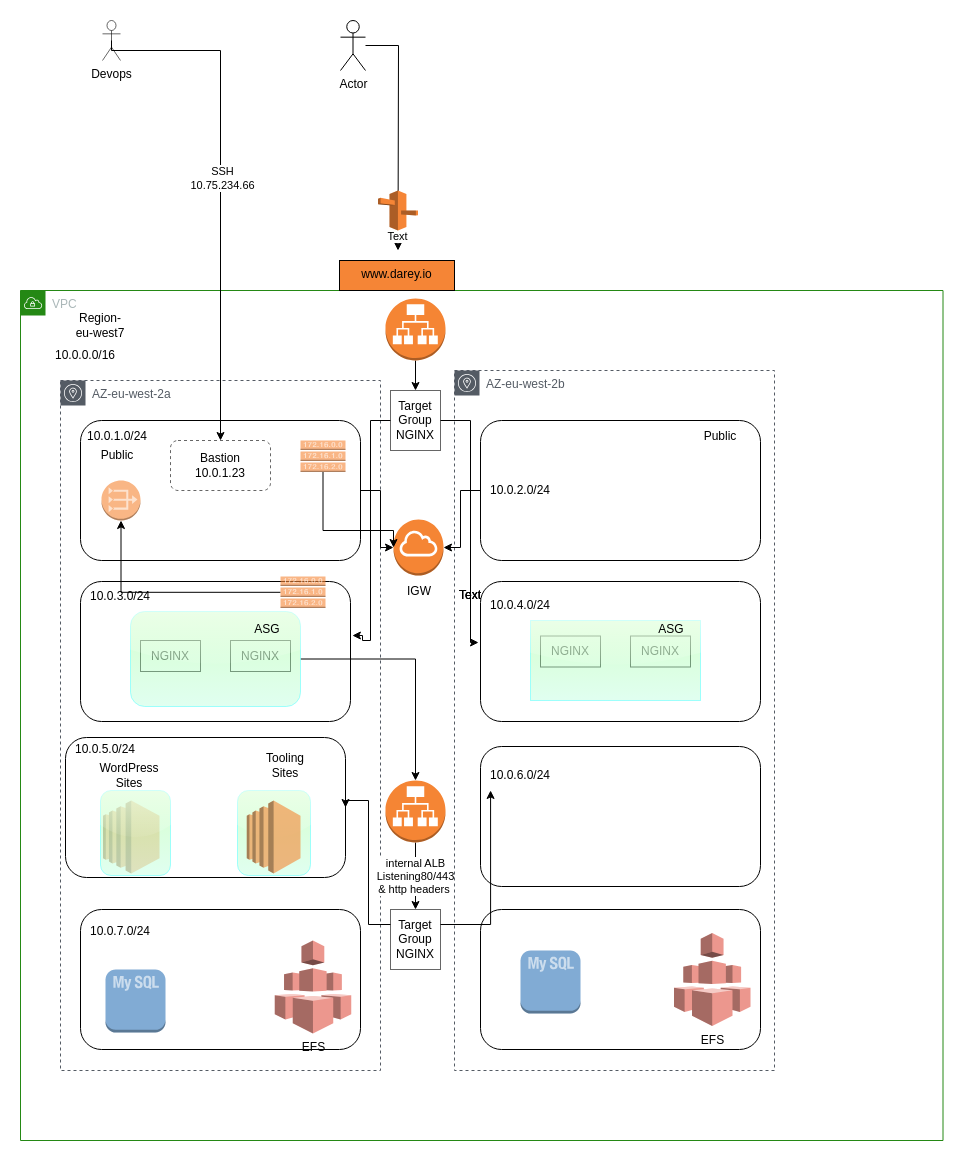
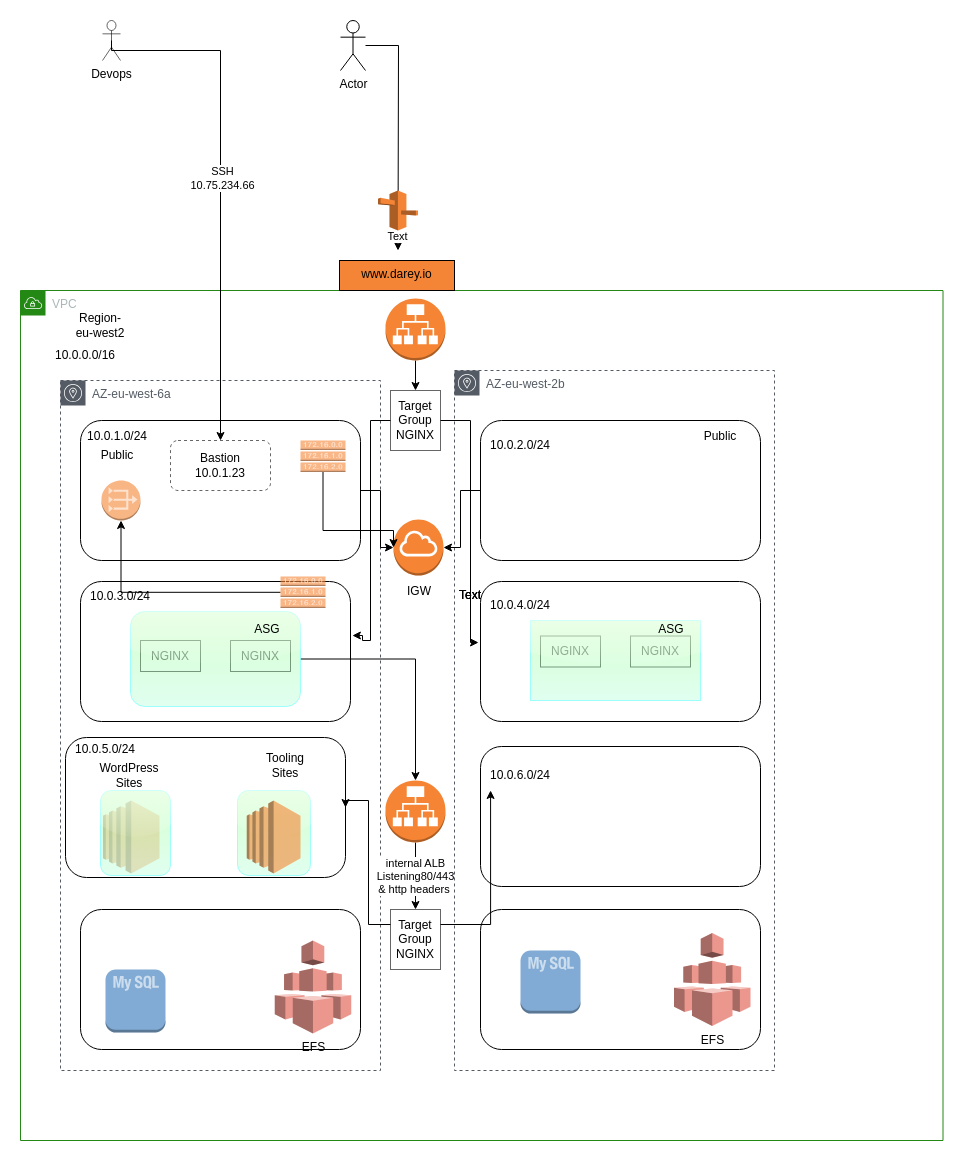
(101, 326) -> (101, 326)
(136, 395) -> (136, 395)
(521, 491) -> (521, 446)
(121, 932) -> none
